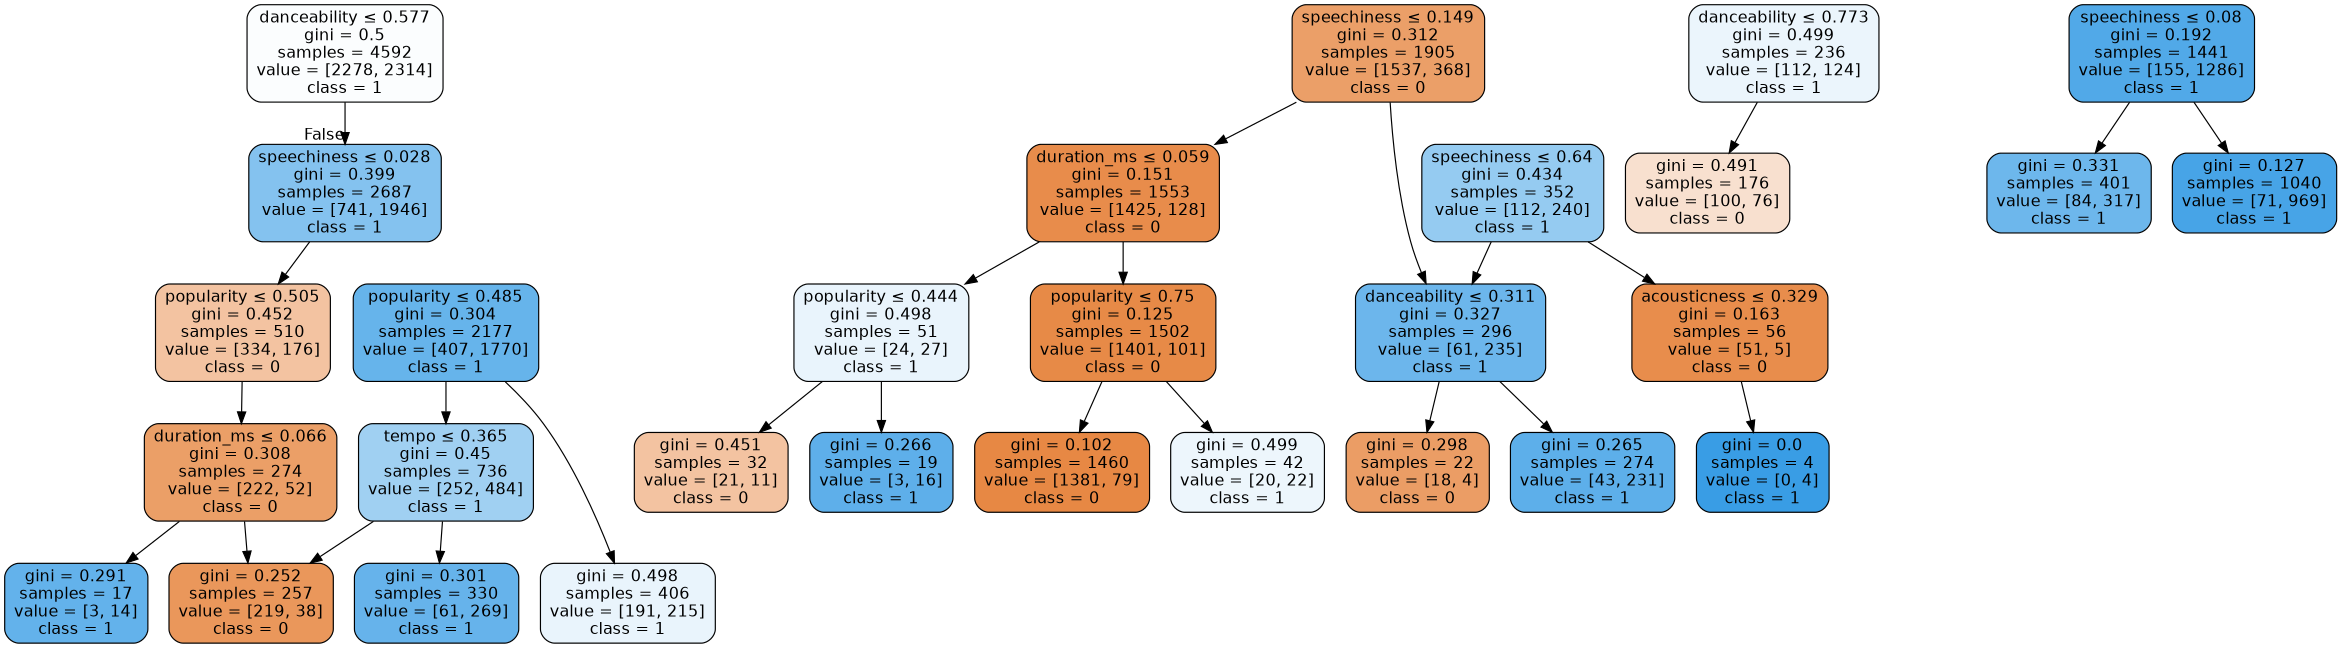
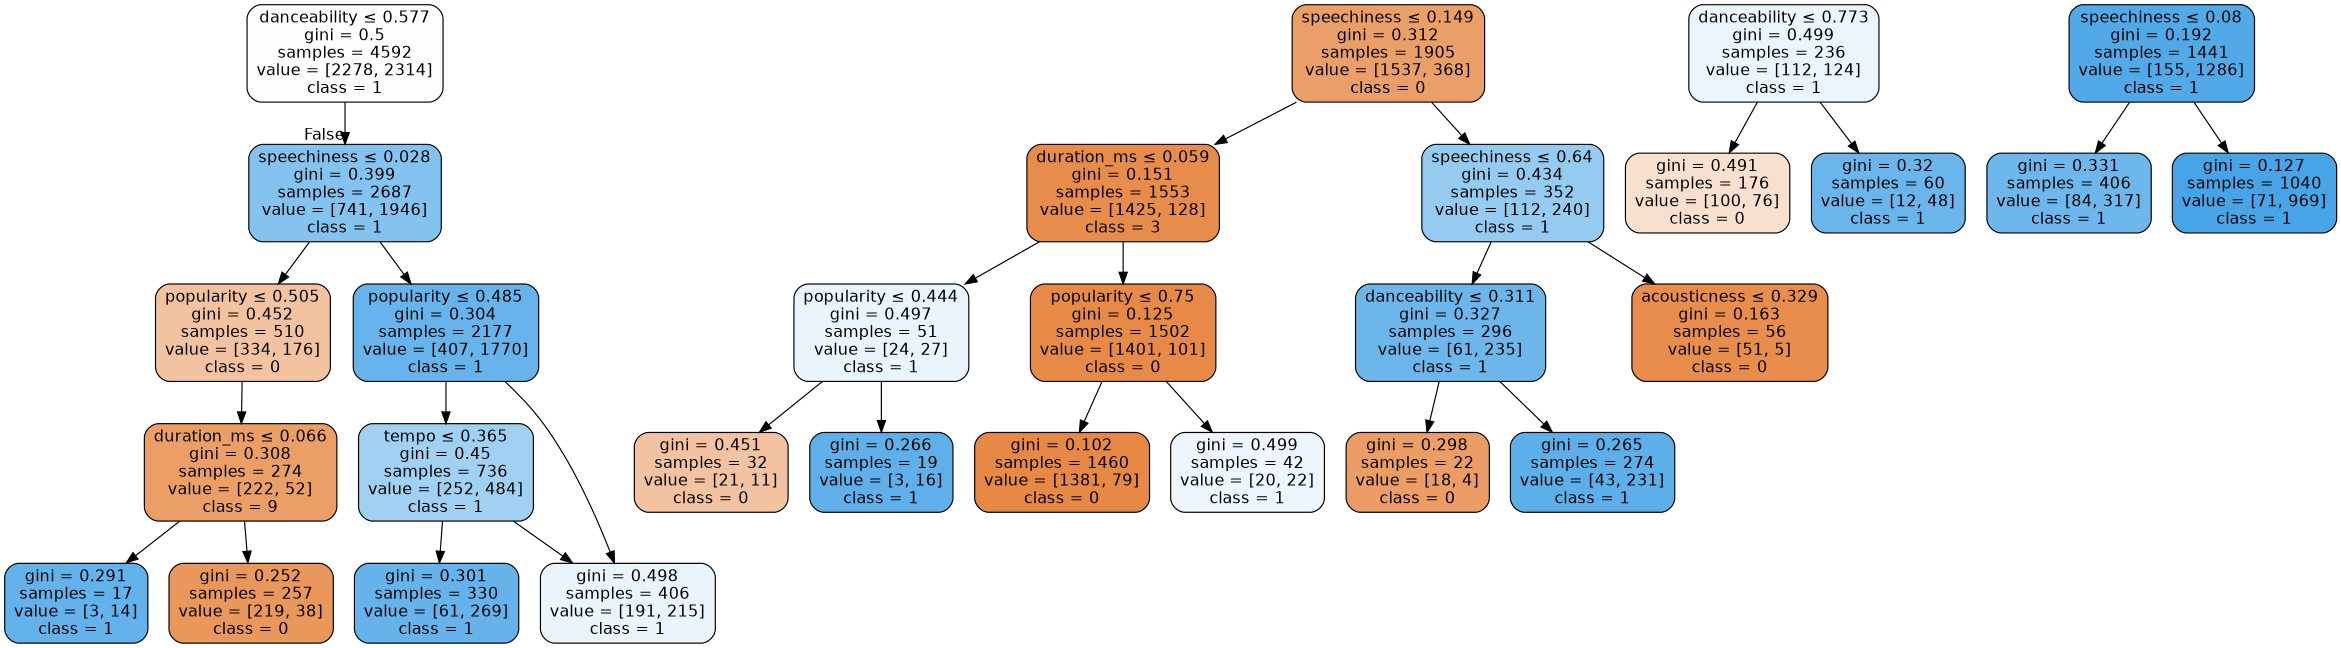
(2069, 184) -> (2069, 184)
(1399, 189) -> (1447, 119)
none -> (1888, 193)
(1123, 228) -> (1123, 228)
none -> (392, 258)
(881, 315) -> (881, 315)
(1763, 472) -> none
(241, 507) -> (241, 507)
(347, 539) -> (538, 539)
